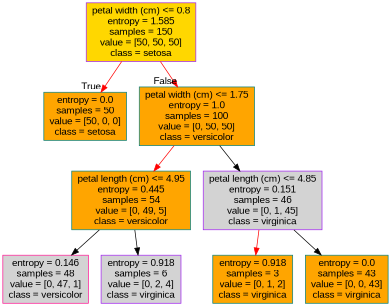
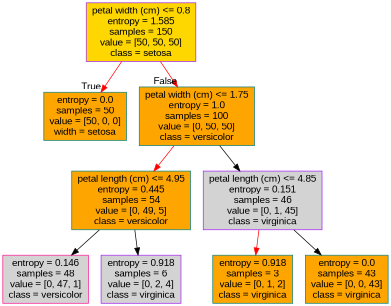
(85, 116) -> (85, 116)
